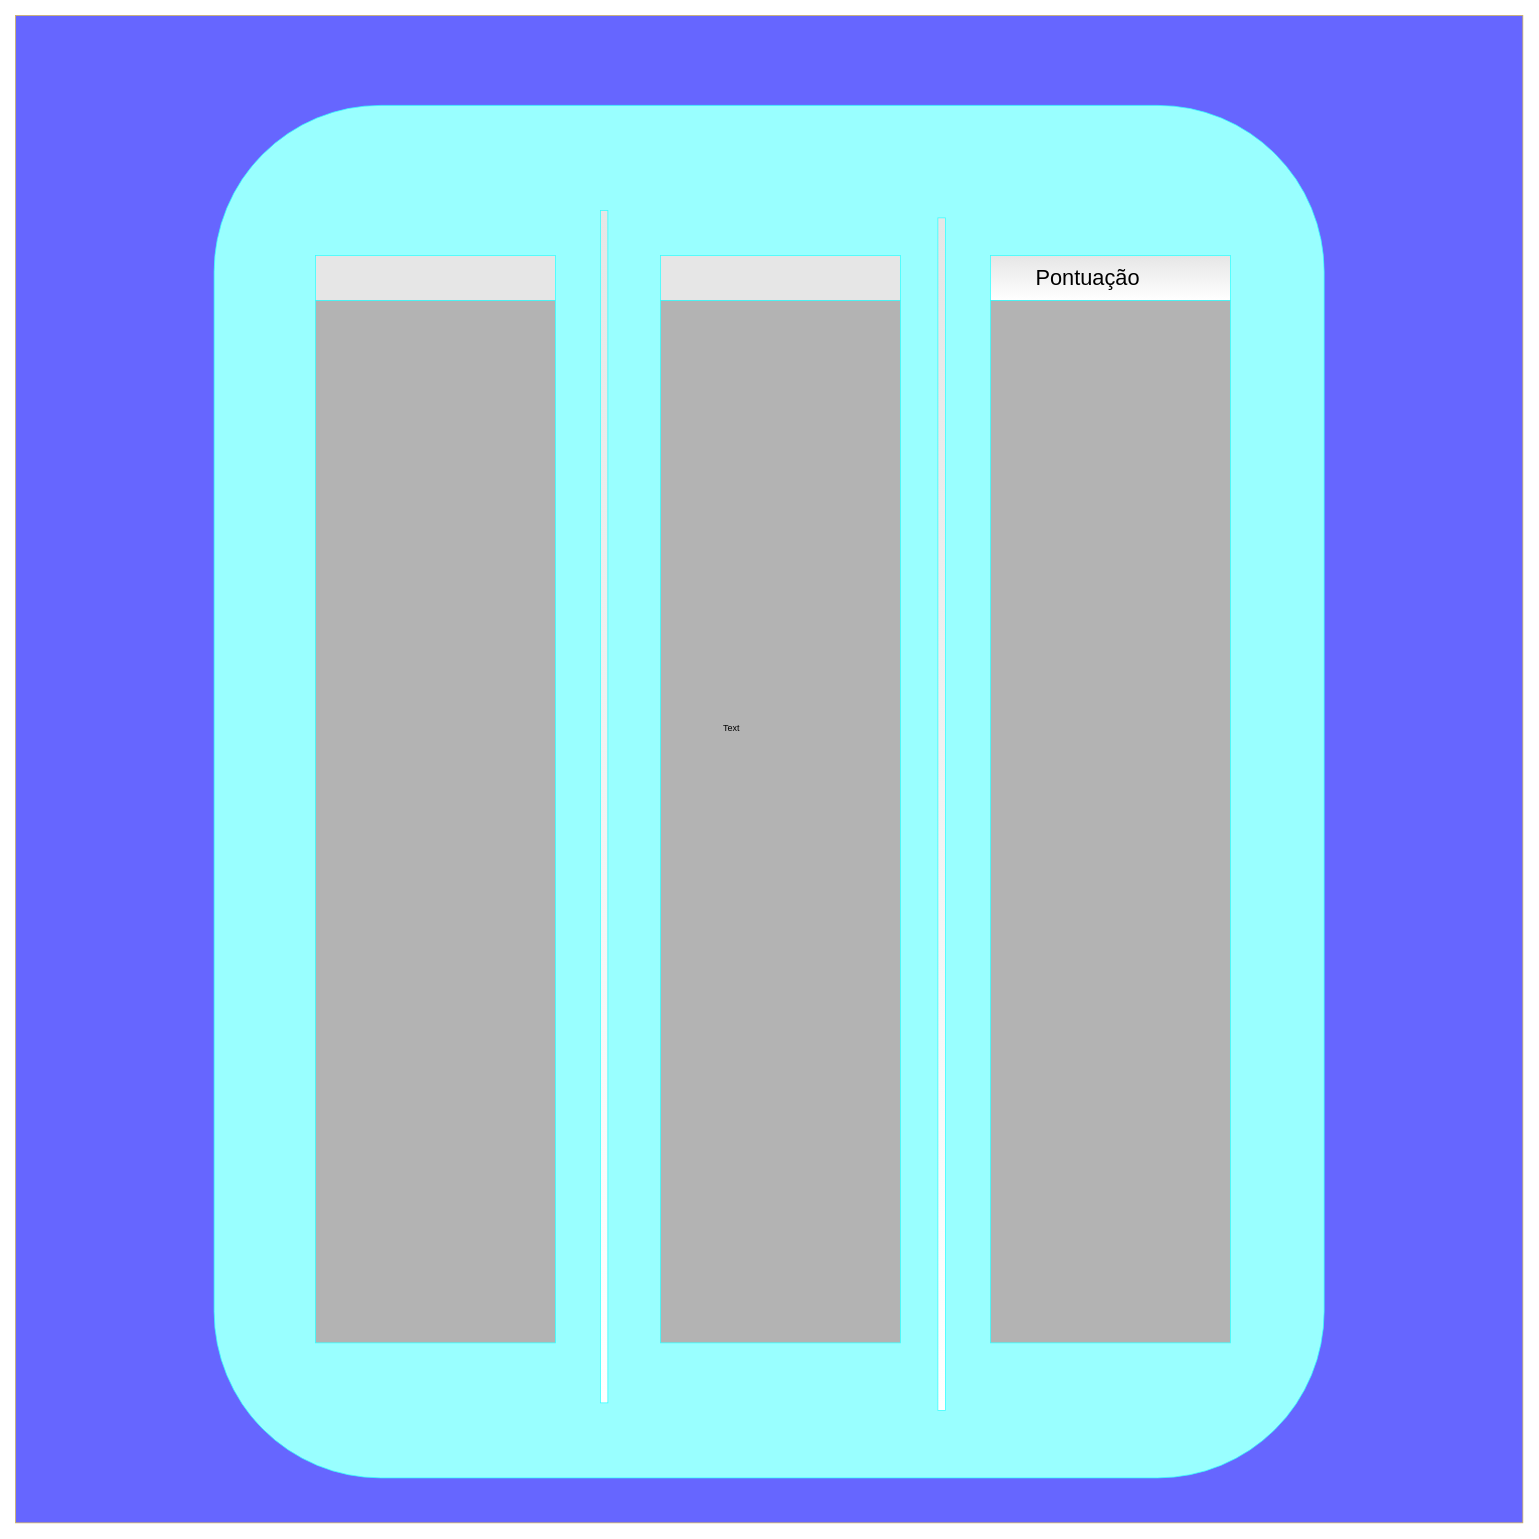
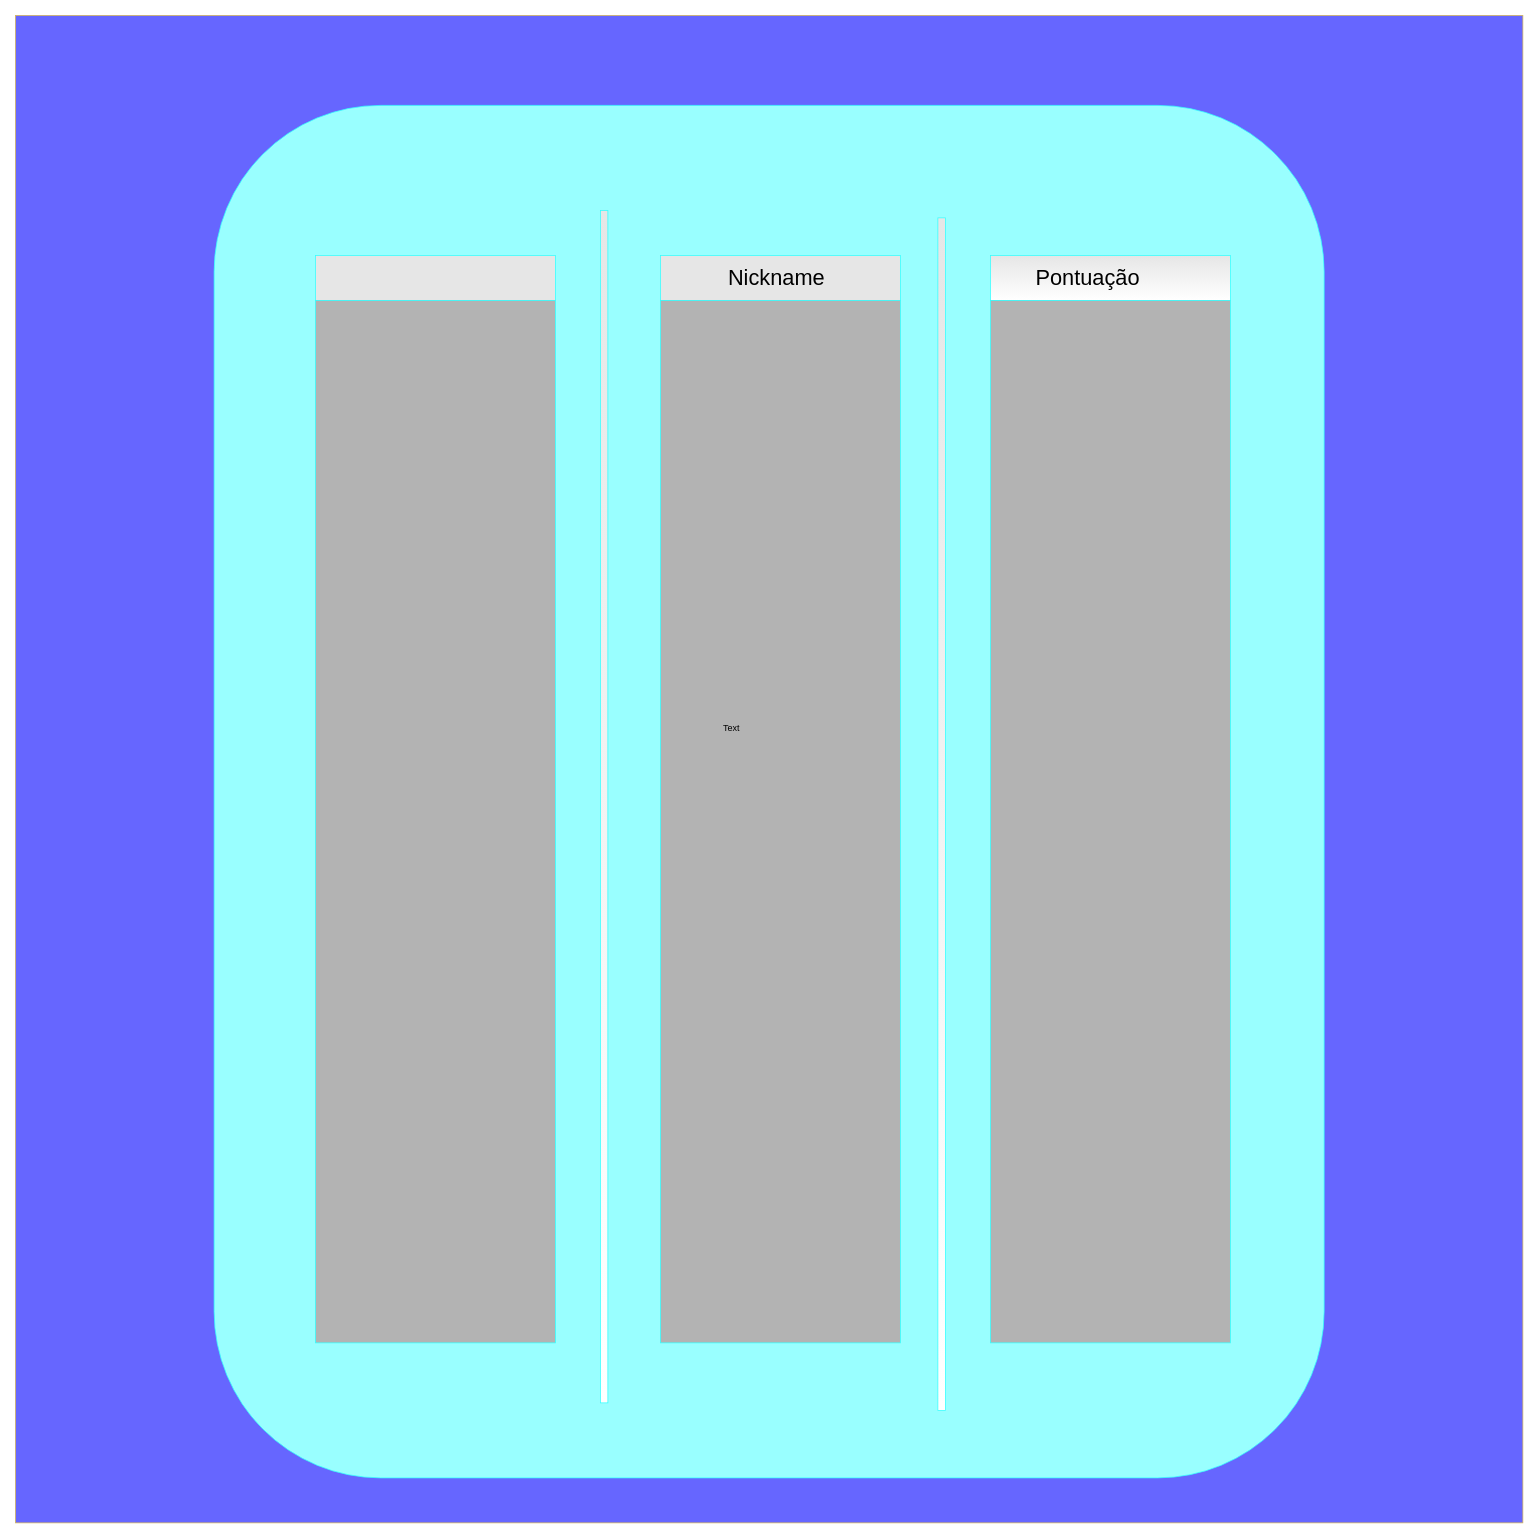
none -> (777, 278)
